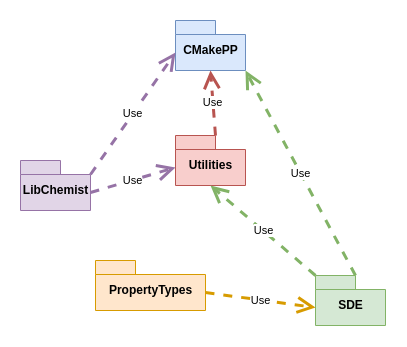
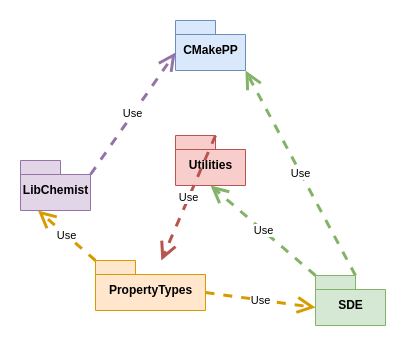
(213, 106) -> (190, 194)
(129, 181) -> none
none -> (70, 238)
